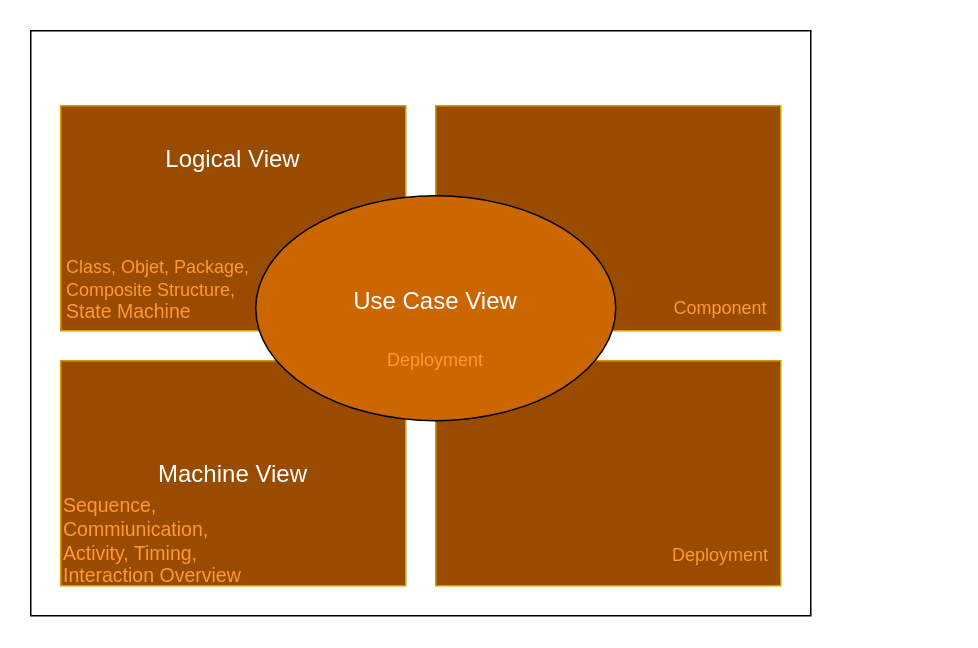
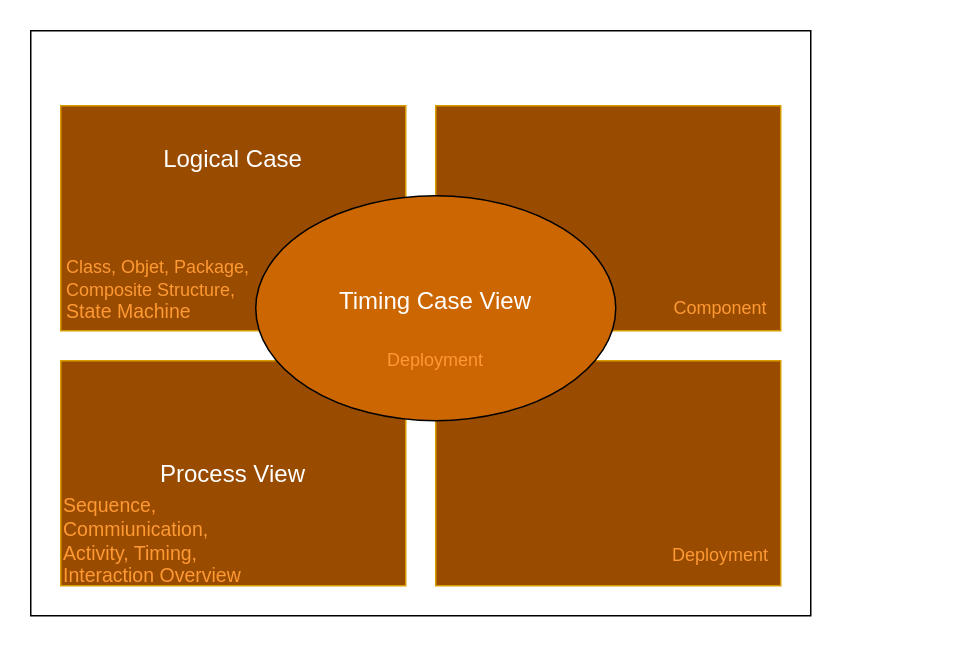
(233, 158) -> (233, 158)
(436, 301) -> (436, 301)
(233, 473) -> (233, 473)
